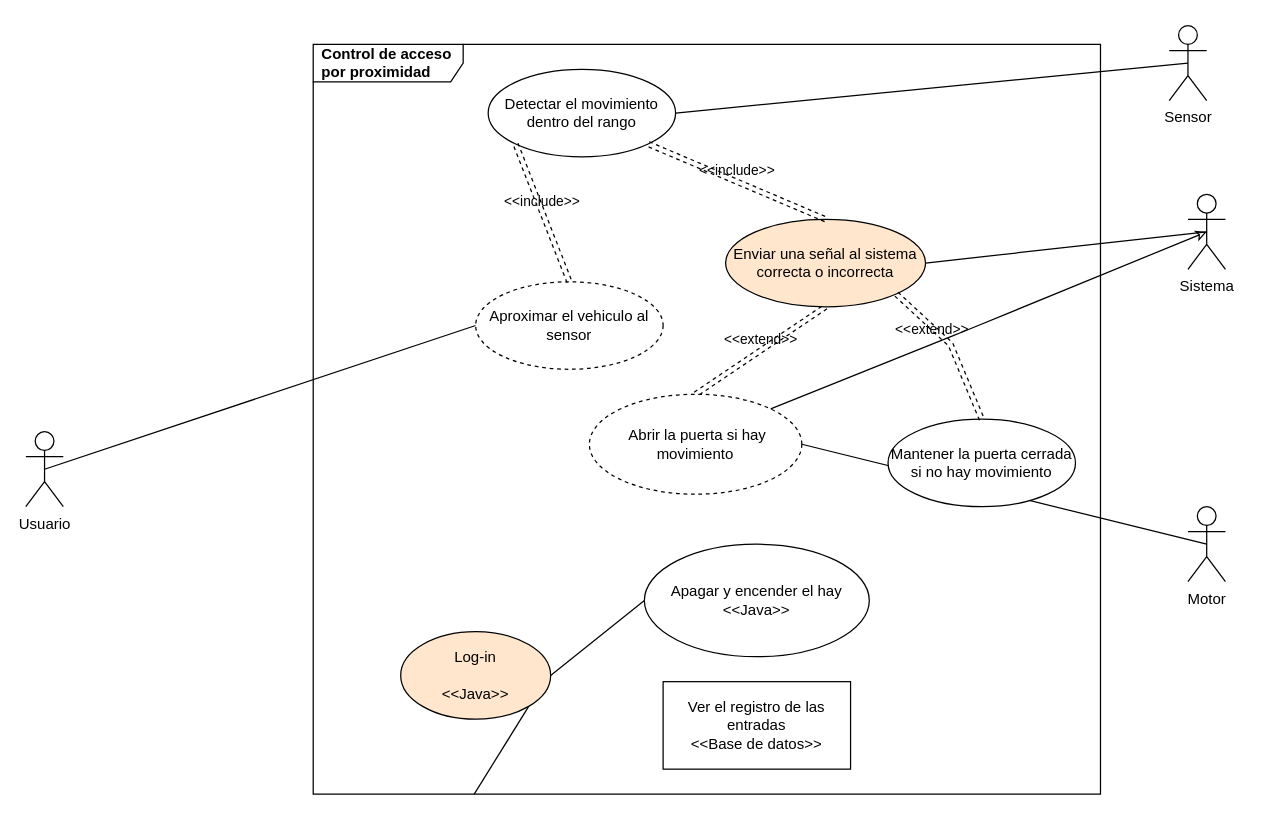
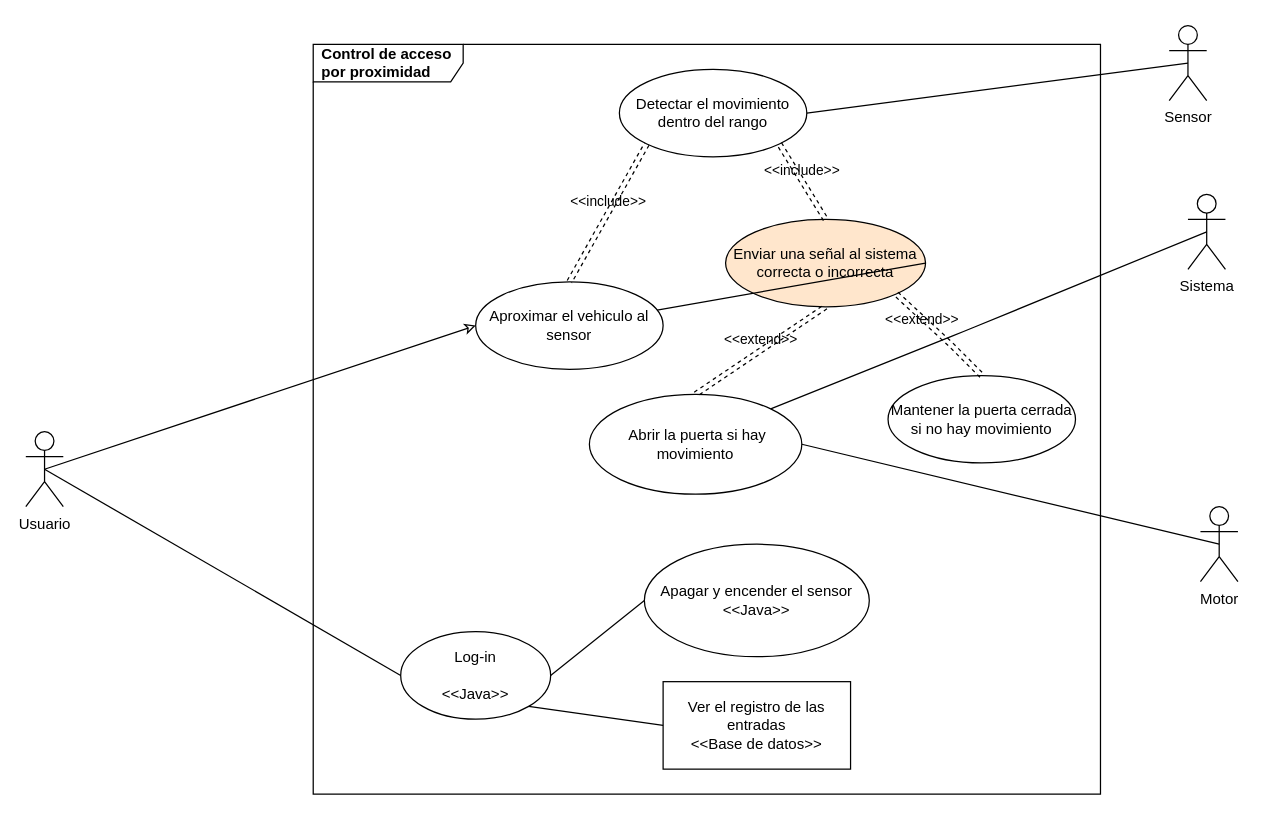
(582, 113) -> (713, 113)
(1198, 236) -> (1199, 235)
(1061, 248) -> (791, 287)
(569, 326) -> (569, 326)
(470, 328) -> (466, 329)
(696, 444) -> (696, 444)
(982, 463) -> (982, 419)
(1207, 544) -> (1219, 544)
none -> (224, 573)
(757, 601) -> (757, 601)
(476, 676) -> (476, 676)
(503, 748) -> (595, 716)
